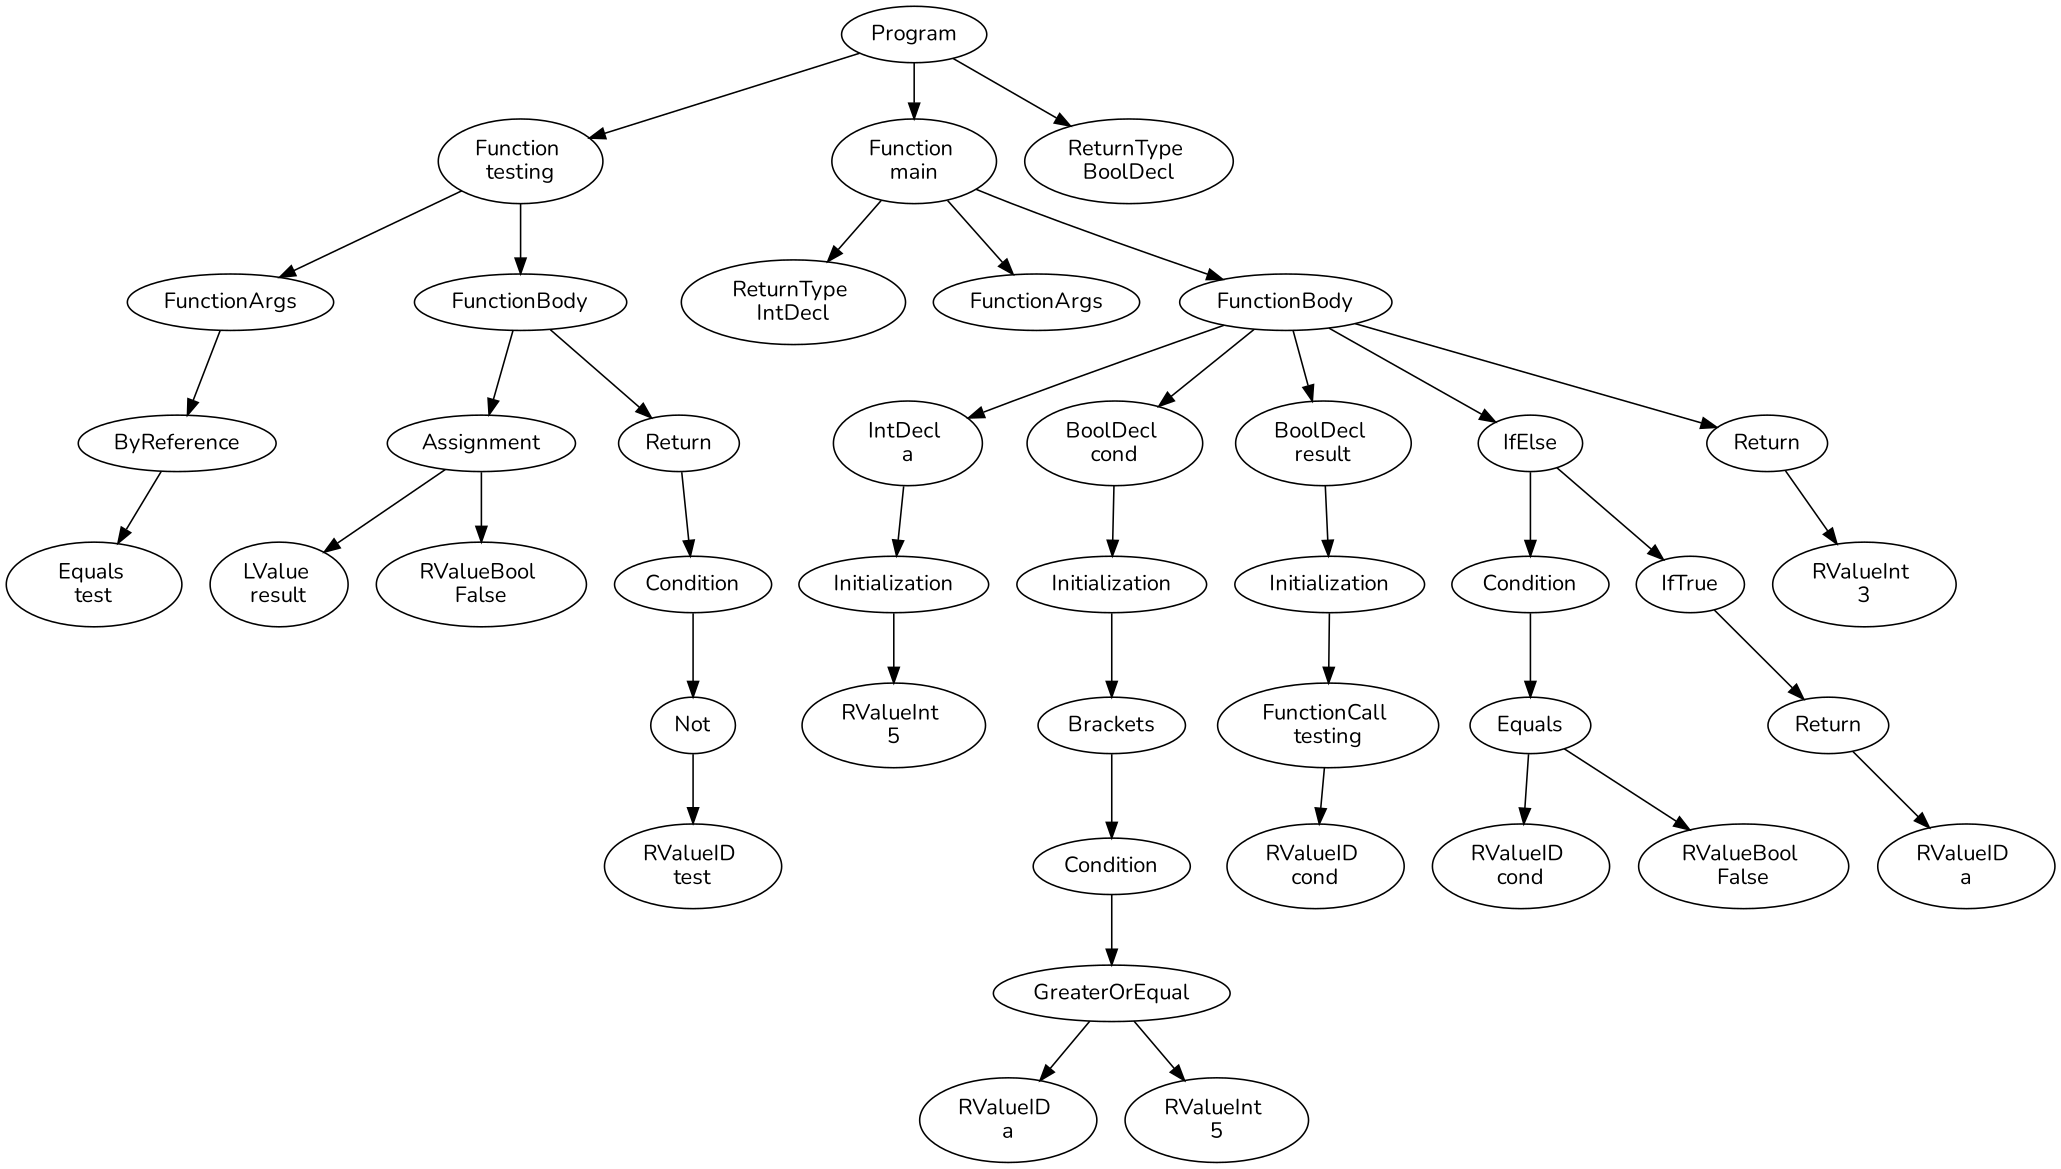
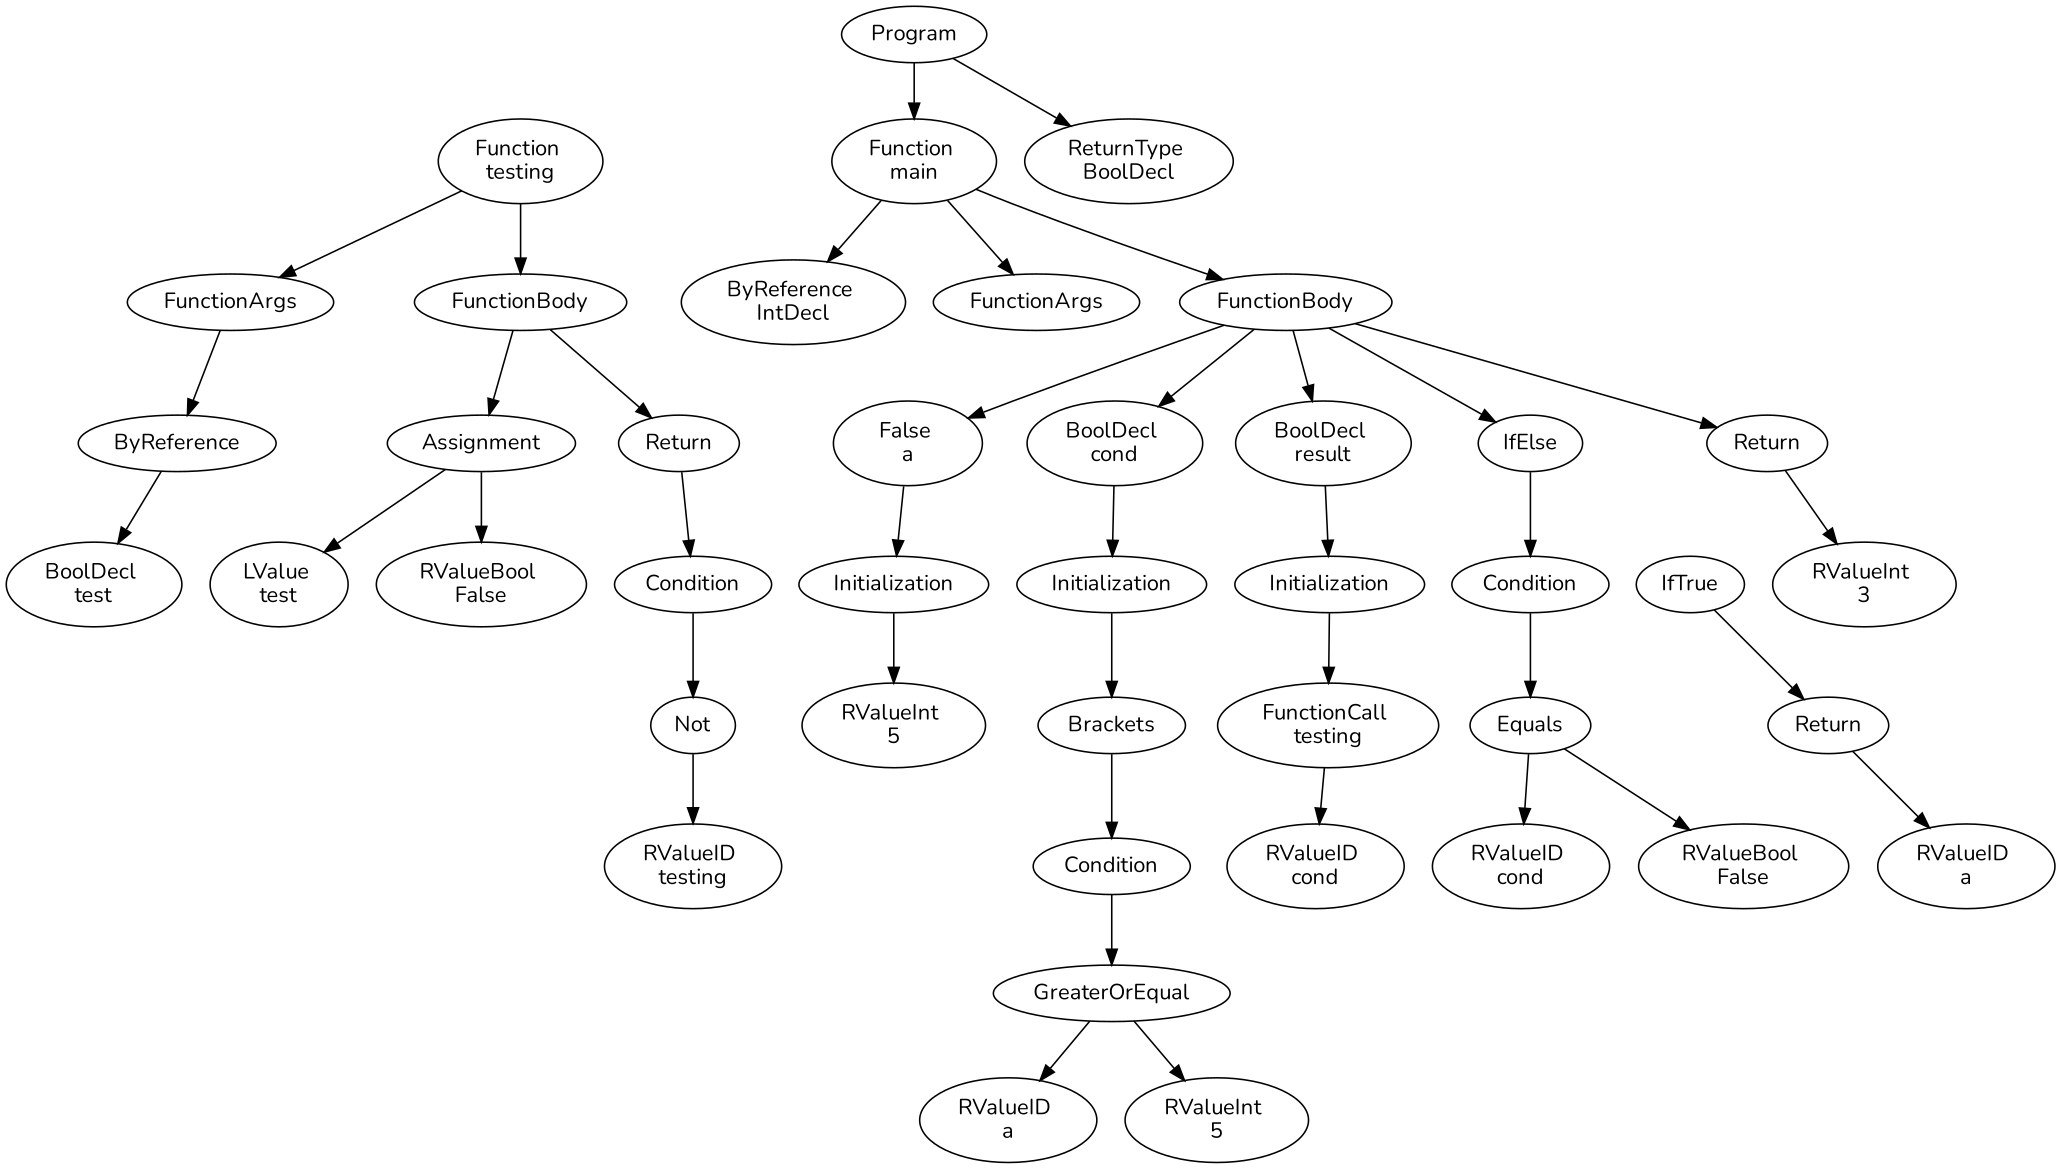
(732, 93) -> none
(793, 302) -> (793, 302)
(908, 443) -> (908, 443)
(1604, 509) -> none
(94, 584) -> (94, 584)
(279, 584) -> (279, 584)
(693, 866) -> (693, 866)
